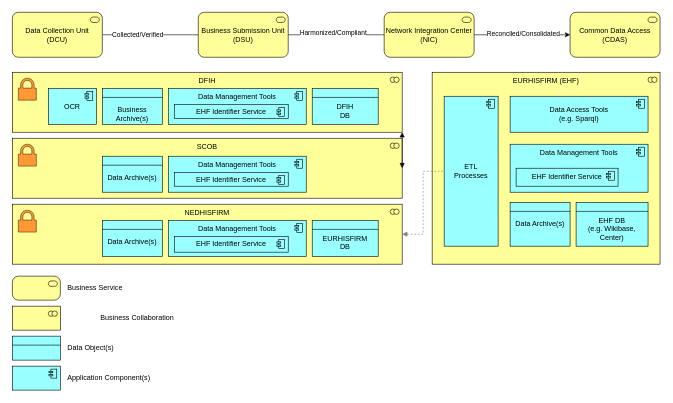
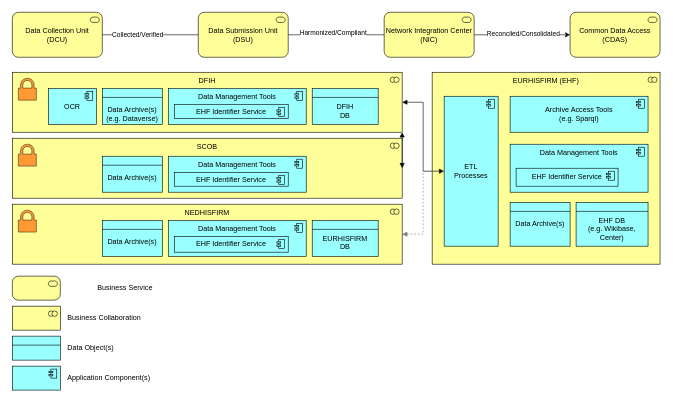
(243, 35) -> (243, 35)
(132, 89) -> (132, 89)
none -> (422, 102)
(579, 114) -> (579, 114)
(111, 288) -> (141, 288)
(144, 318) -> (111, 318)
